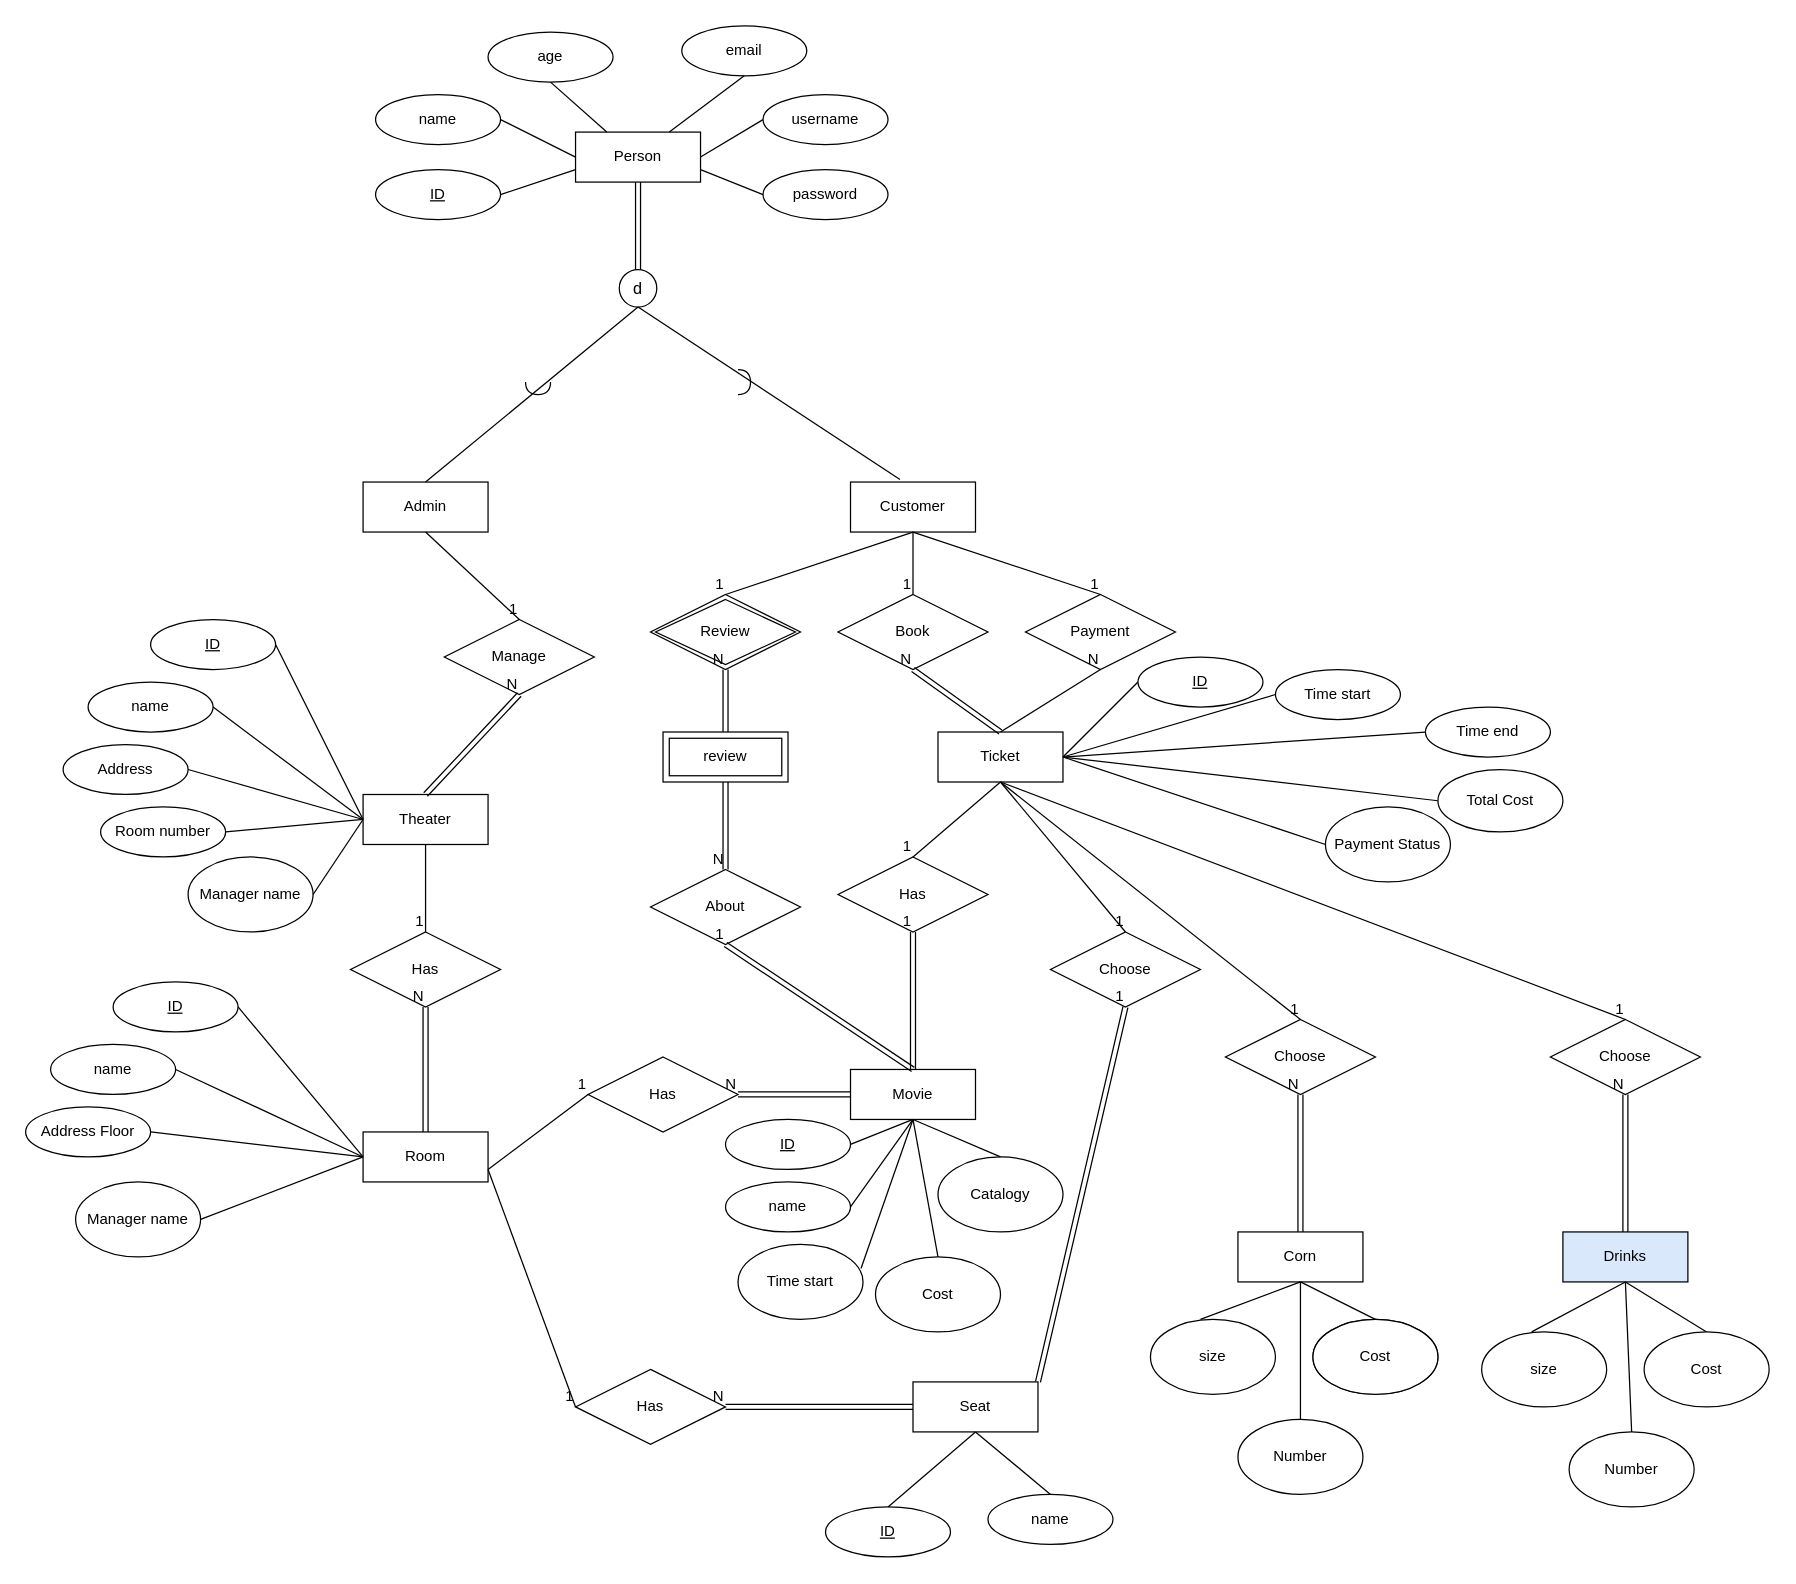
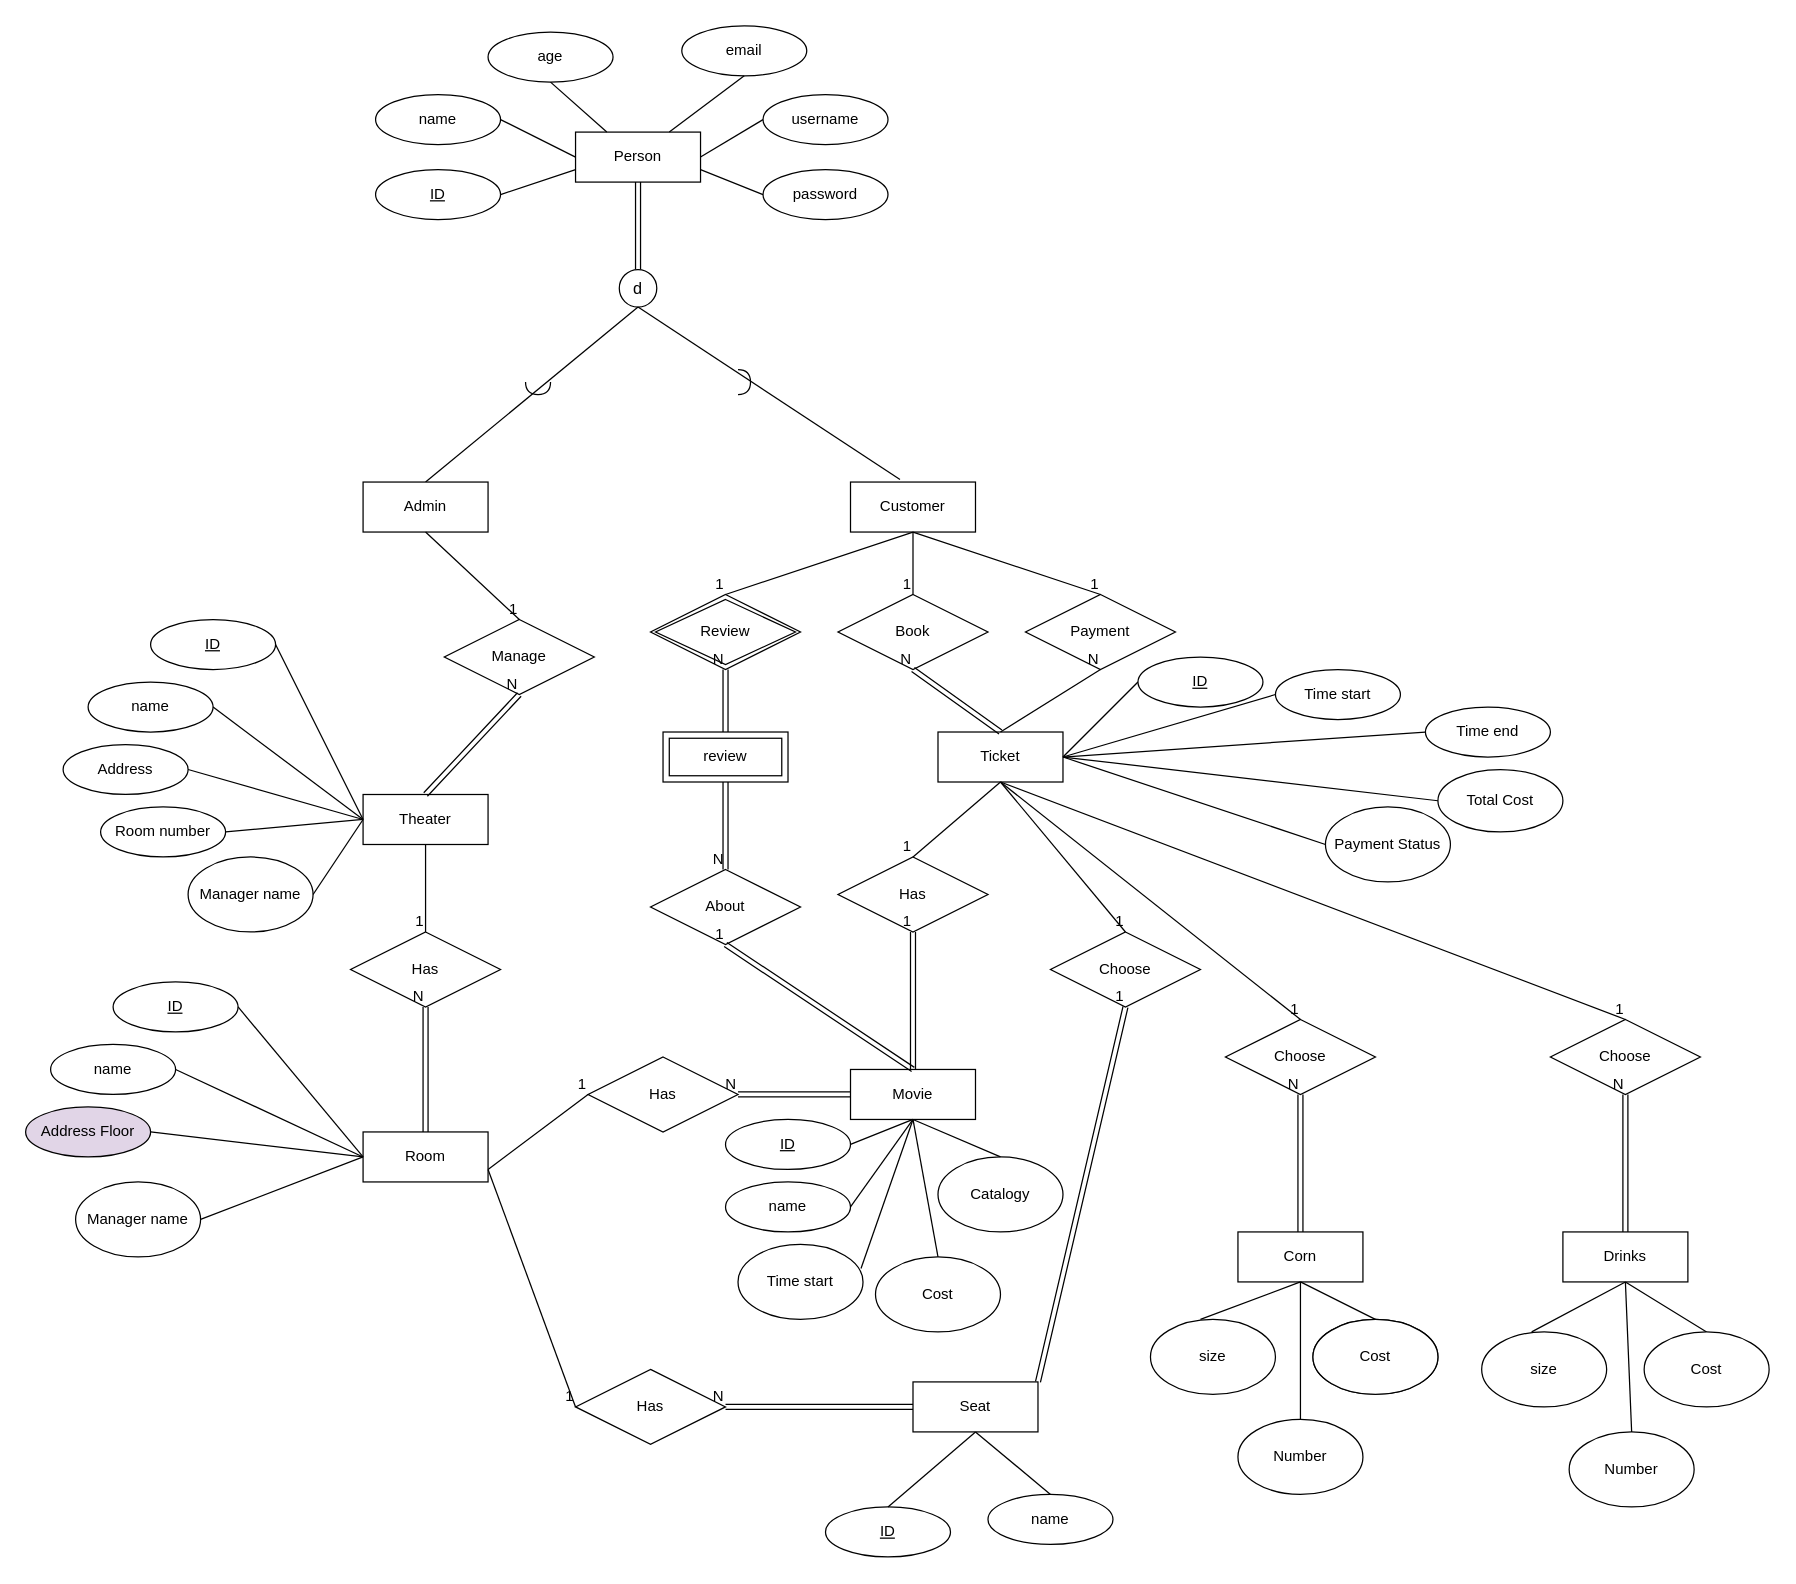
(88, 1132) -> (88, 1132)
(1626, 1257) -> (1626, 1257)
